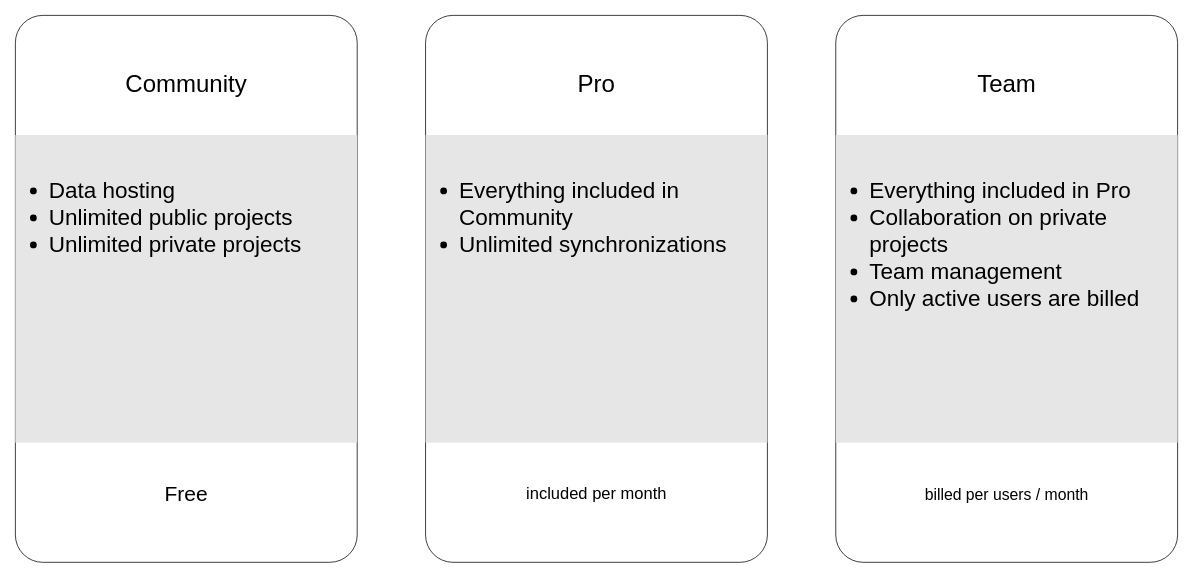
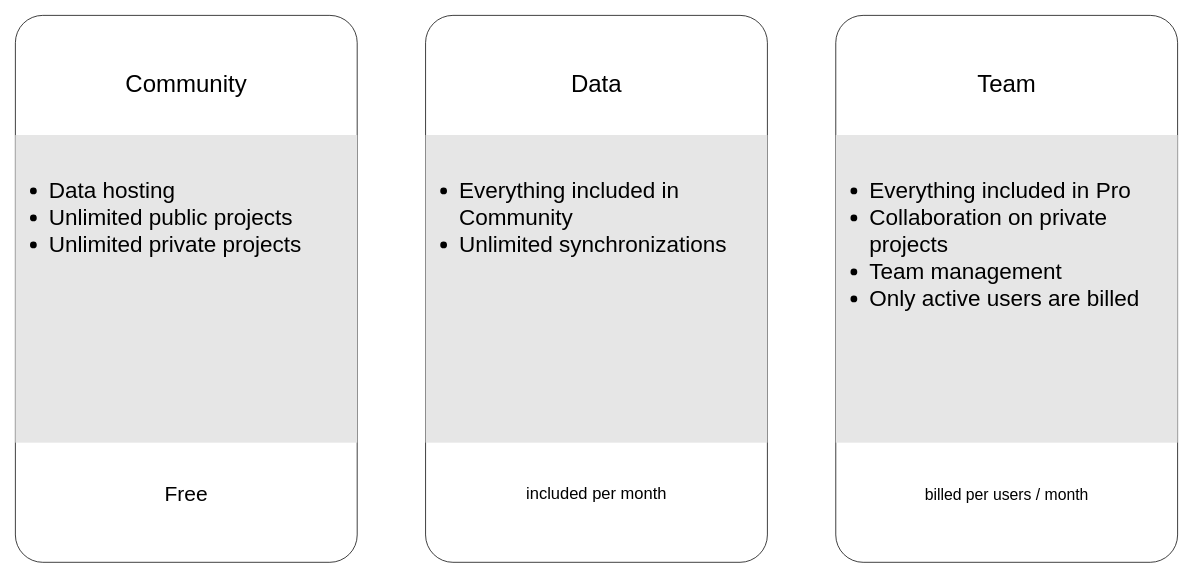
(597, 84) -> (597, 84)
